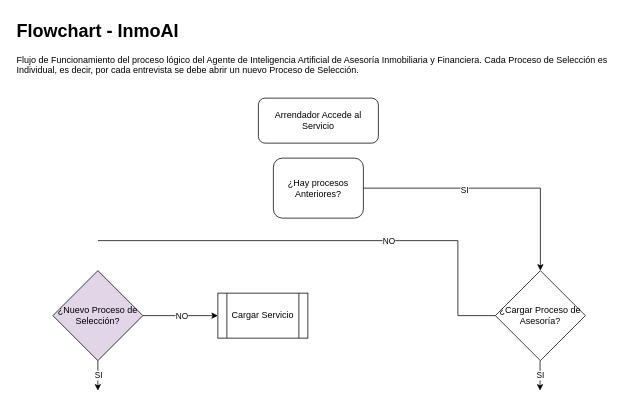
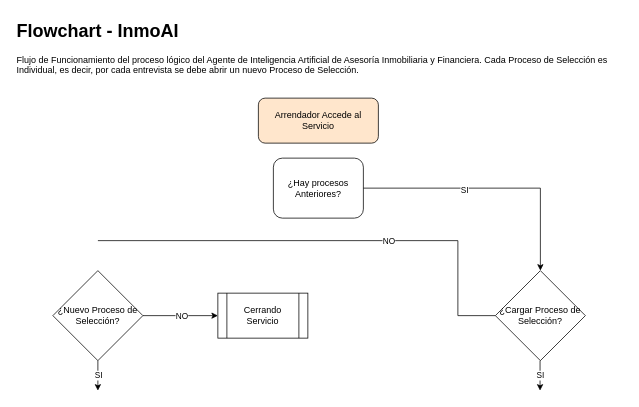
(318, 120) -> (318, 120)
(98, 315) -> (98, 315)
(263, 315) -> (263, 315)
(540, 315) -> (540, 315)
